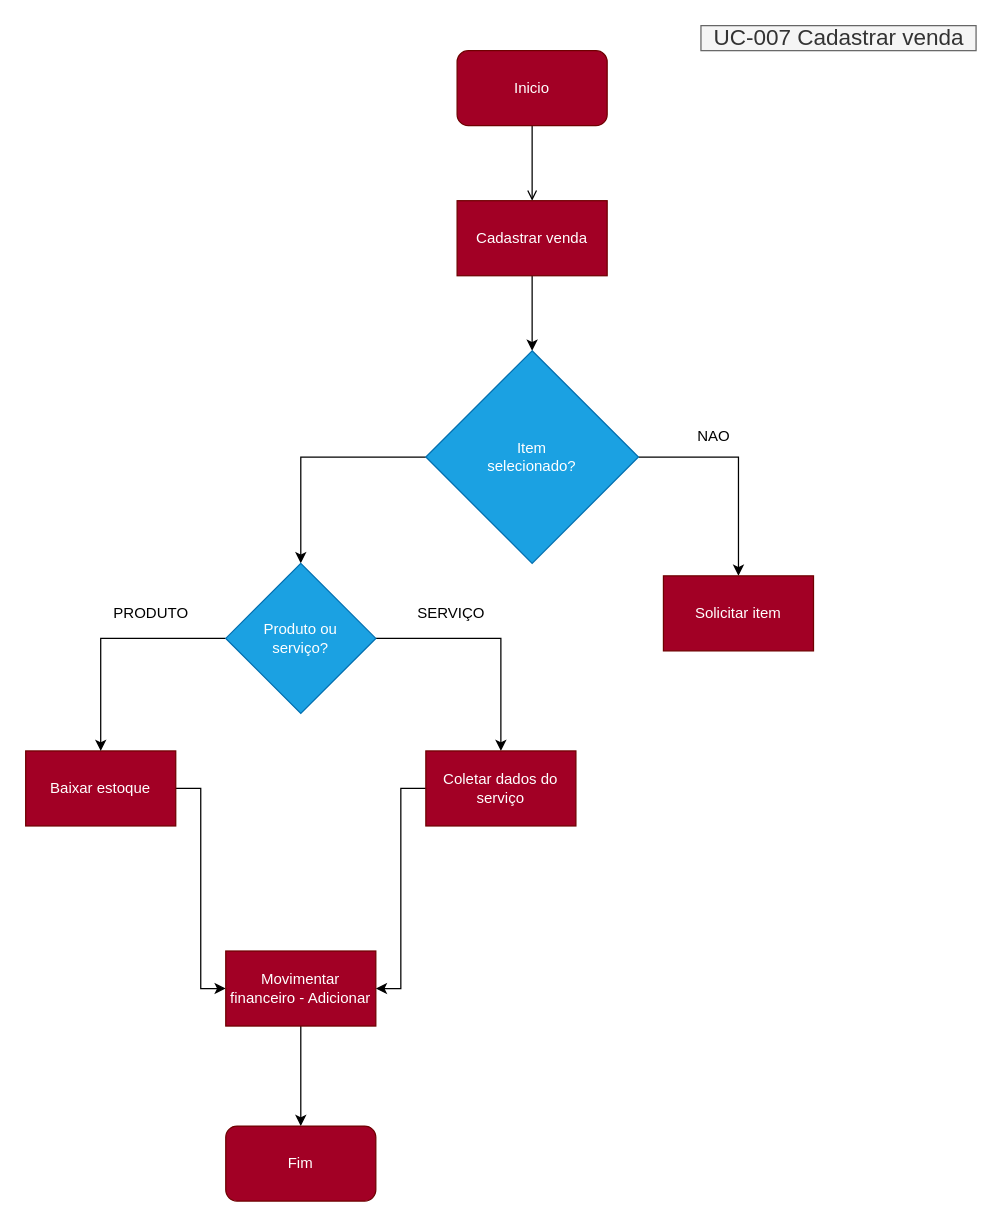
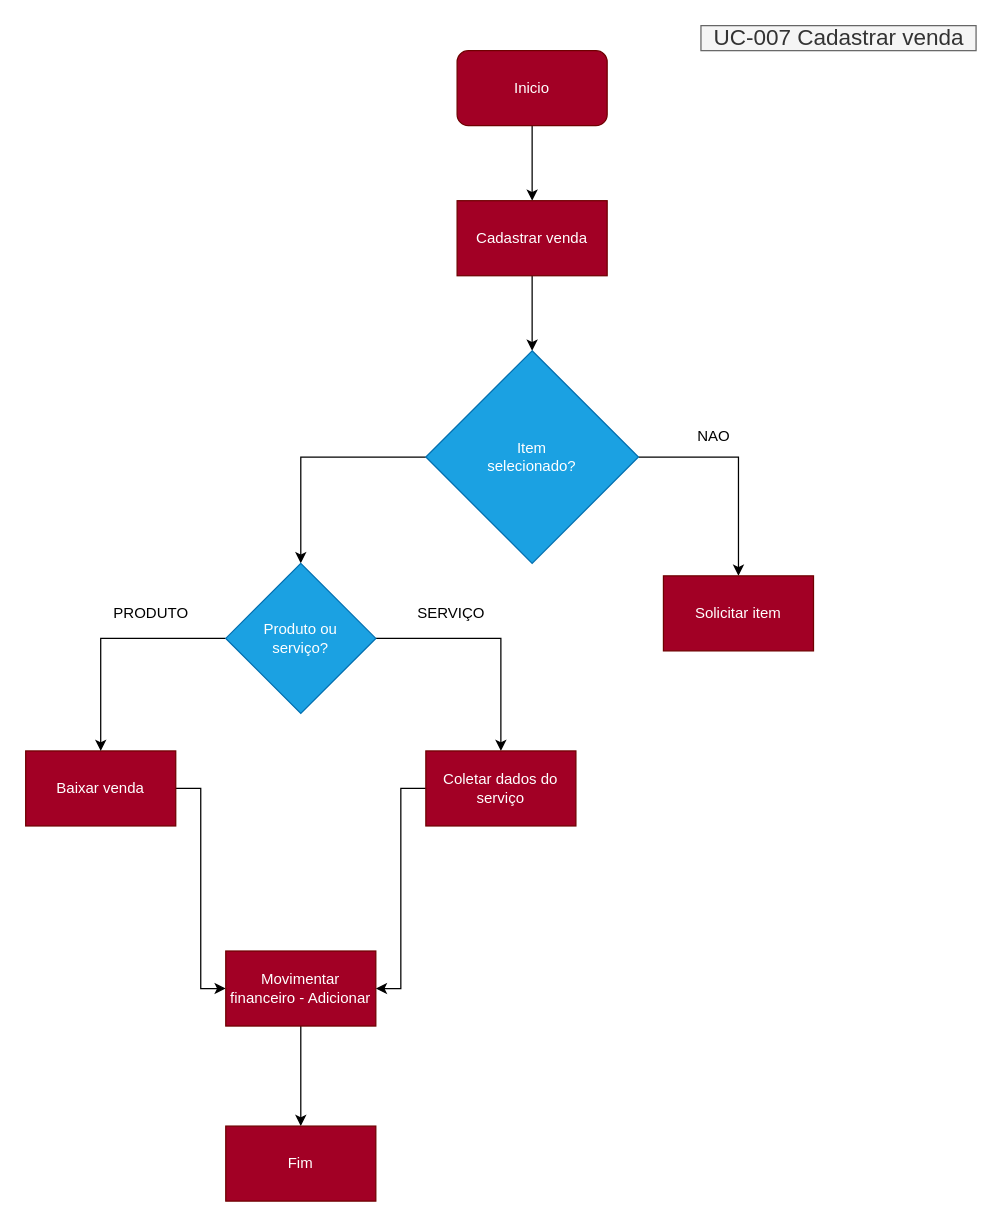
(532, 192) -> (532, 191)
(101, 788) -> (101, 788)
(301, 1163) -> (301, 1163)
